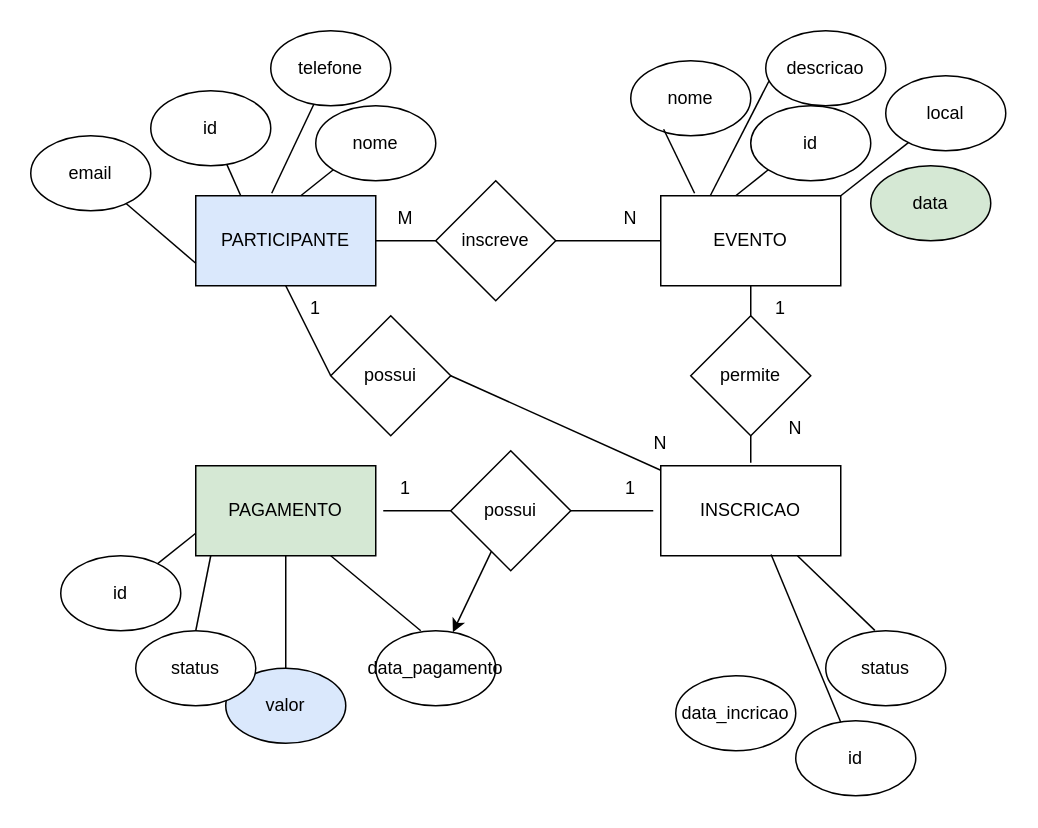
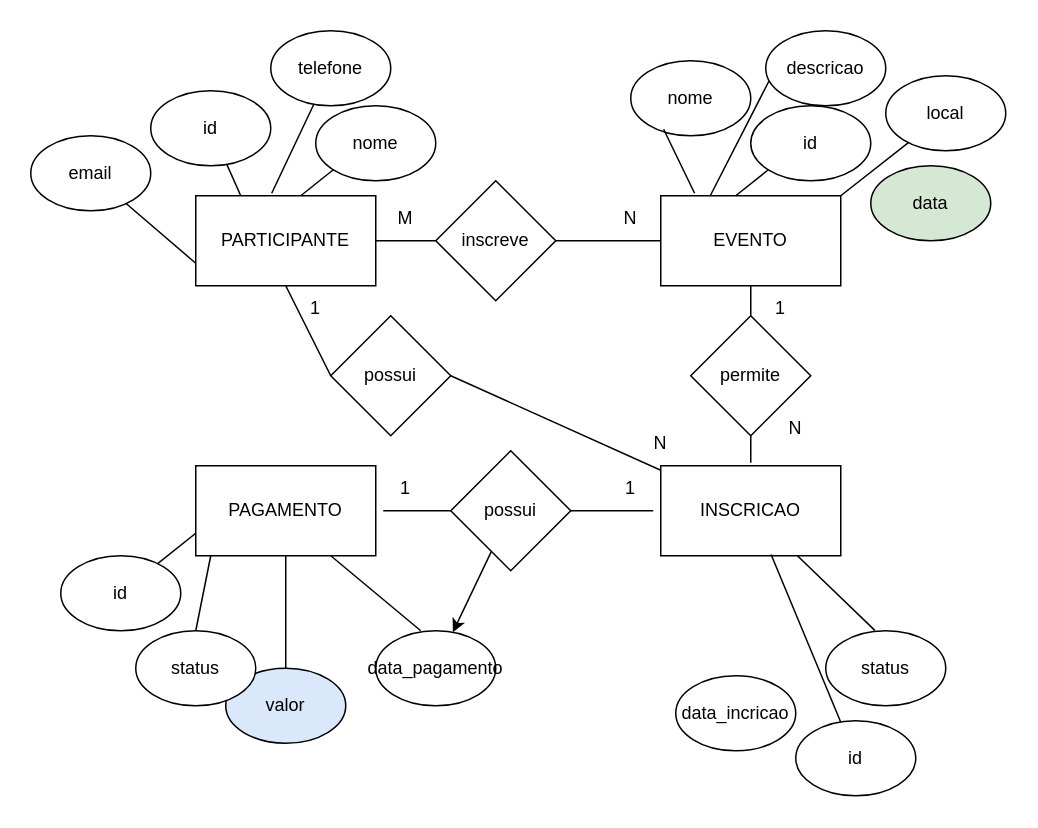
(286, 241) -> (286, 241)
(286, 511) -> (286, 511)
